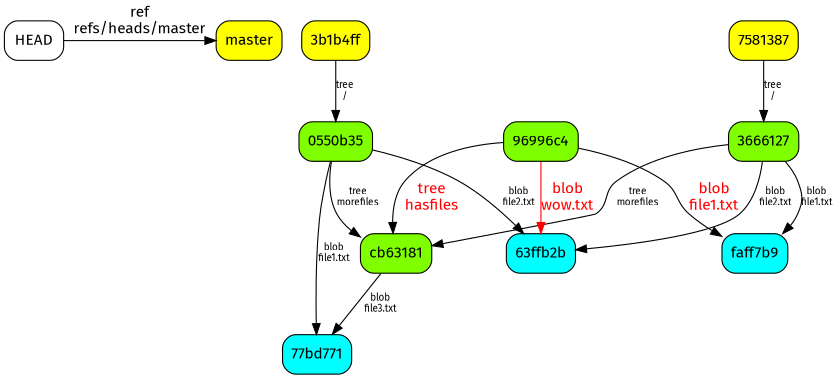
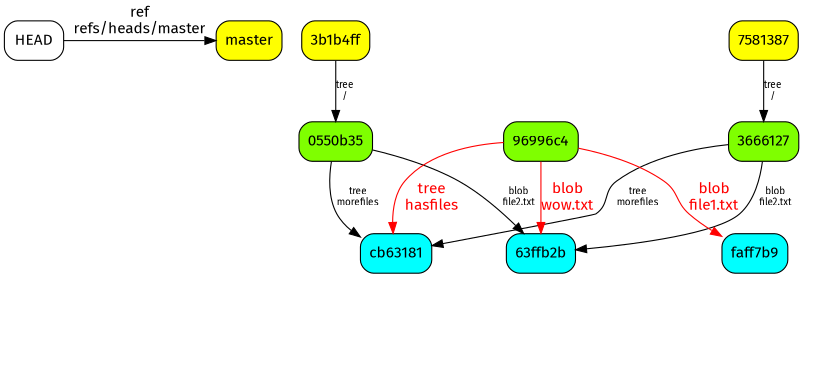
(434, 160) -> (434, 160)
(655, 175) -> (655, 175)
(801, 193) -> none
(396, 253) -> (396, 253)
(317, 354) -> none
